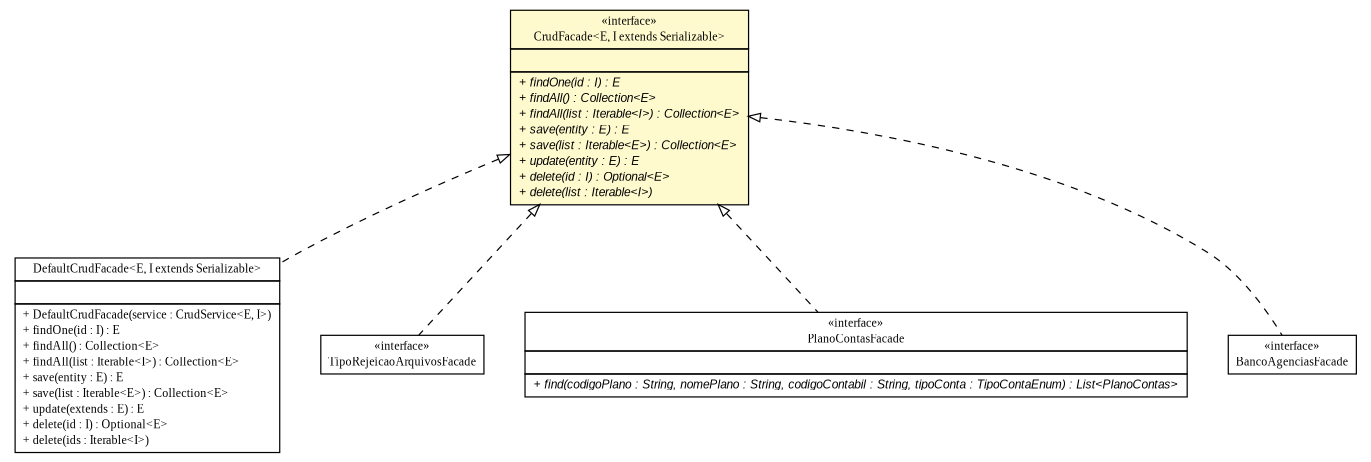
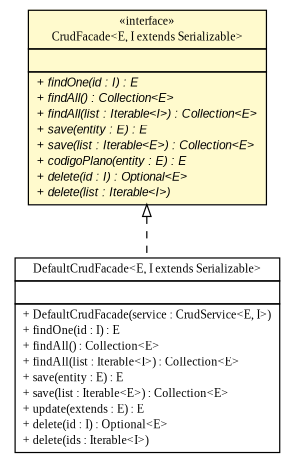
(579, 161) -> (112, 161)
(402, 355) -> none
(856, 355) -> none
(1292, 355) -> none
